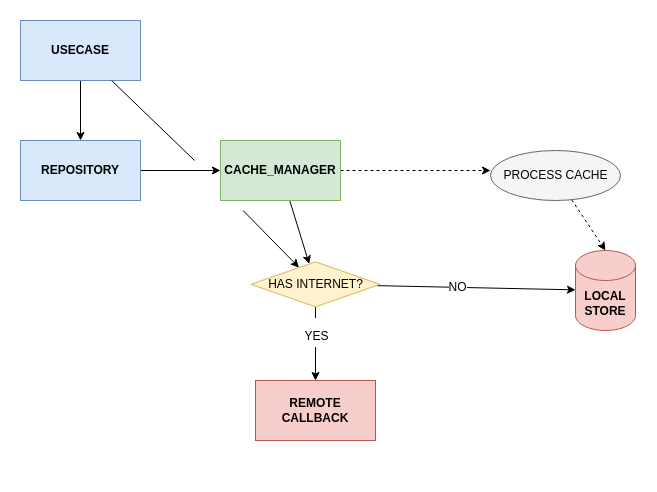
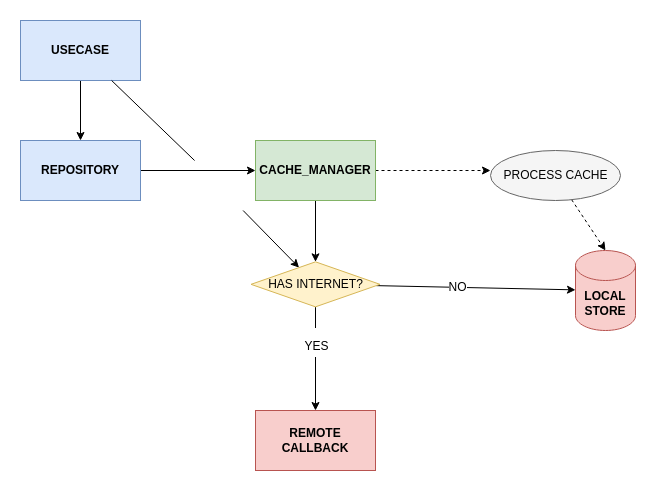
(281, 171) -> (316, 171)
(316, 411) -> (316, 441)
